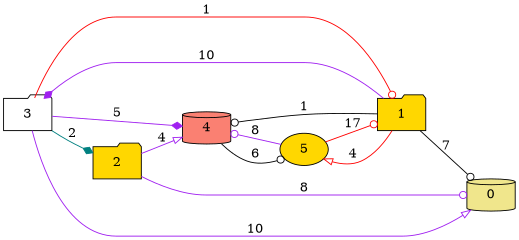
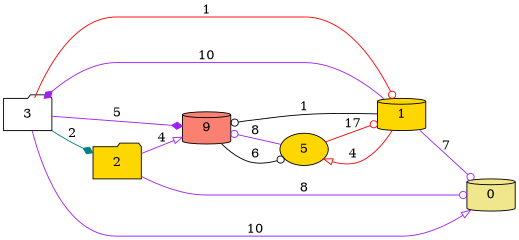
(402, 114) -> (402, 114)
(207, 128) -> (207, 128)
(444, 152) -> (444, 152)
